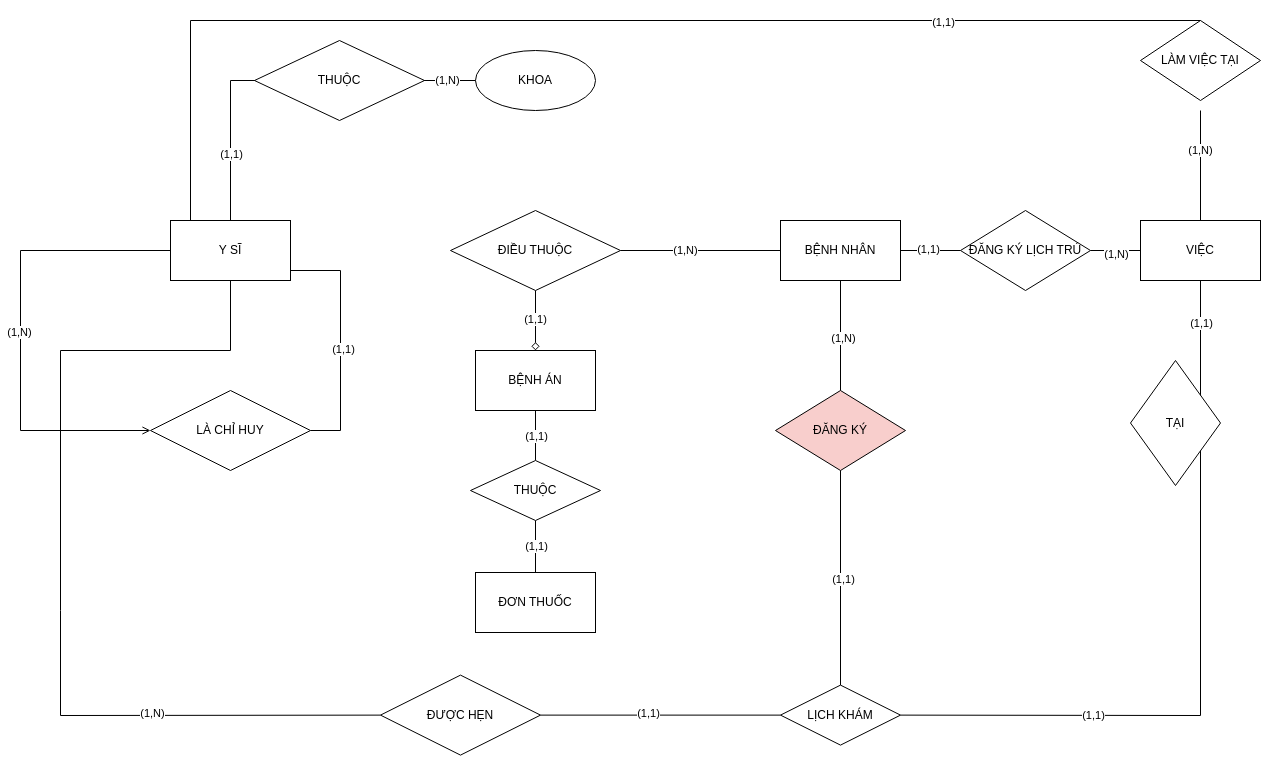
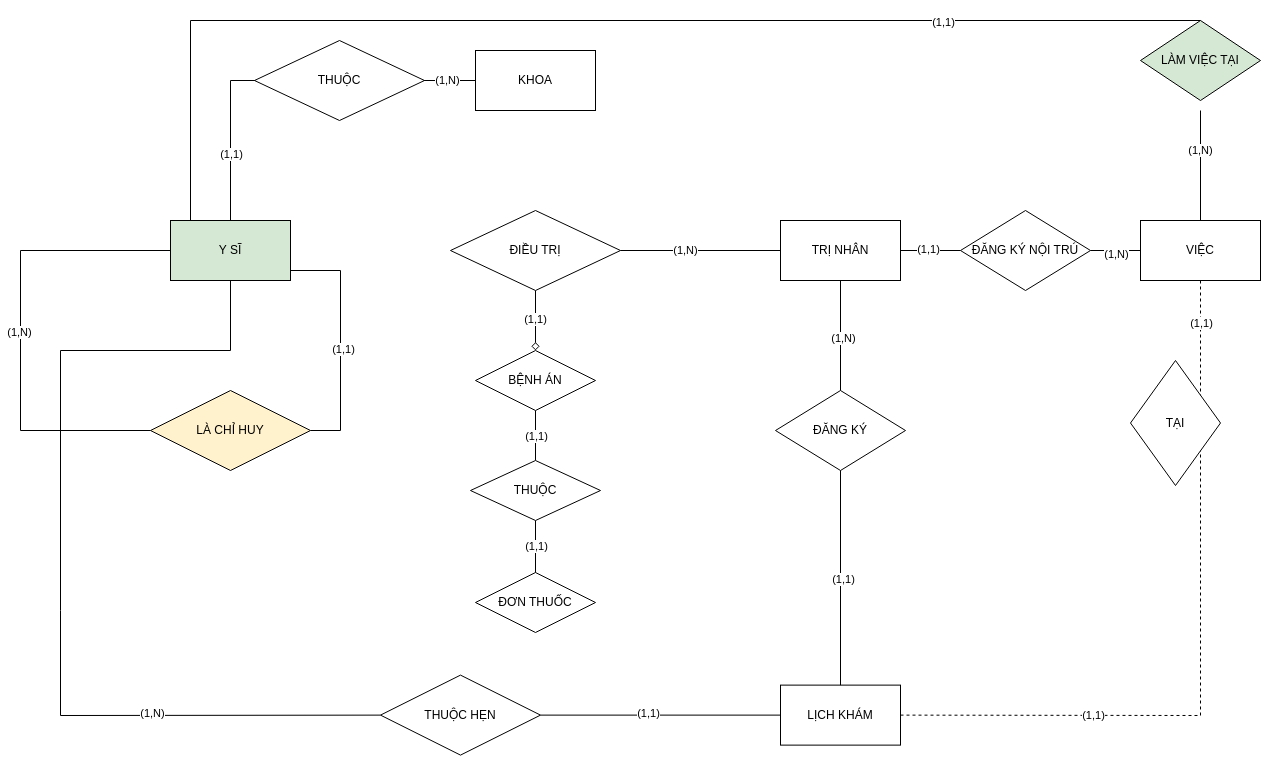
(1201, 61) -> (1201, 61)
(536, 81) -> (536, 81)
(231, 251) -> (231, 251)
(536, 251) -> (536, 251)
(841, 251) -> (841, 251)
(1026, 251) -> (1026, 251)
(536, 381) -> (536, 381)
(145, 431) -> (145, 431)
(231, 431) -> (231, 431)
(841, 431) -> (841, 431)
(536, 603) -> (536, 603)
(1201, 631) -> (1201, 631)
(841, 715) -> (841, 715)
(461, 716) -> (461, 716)
